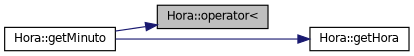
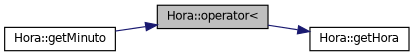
(207, 39) -> (283, 27)
